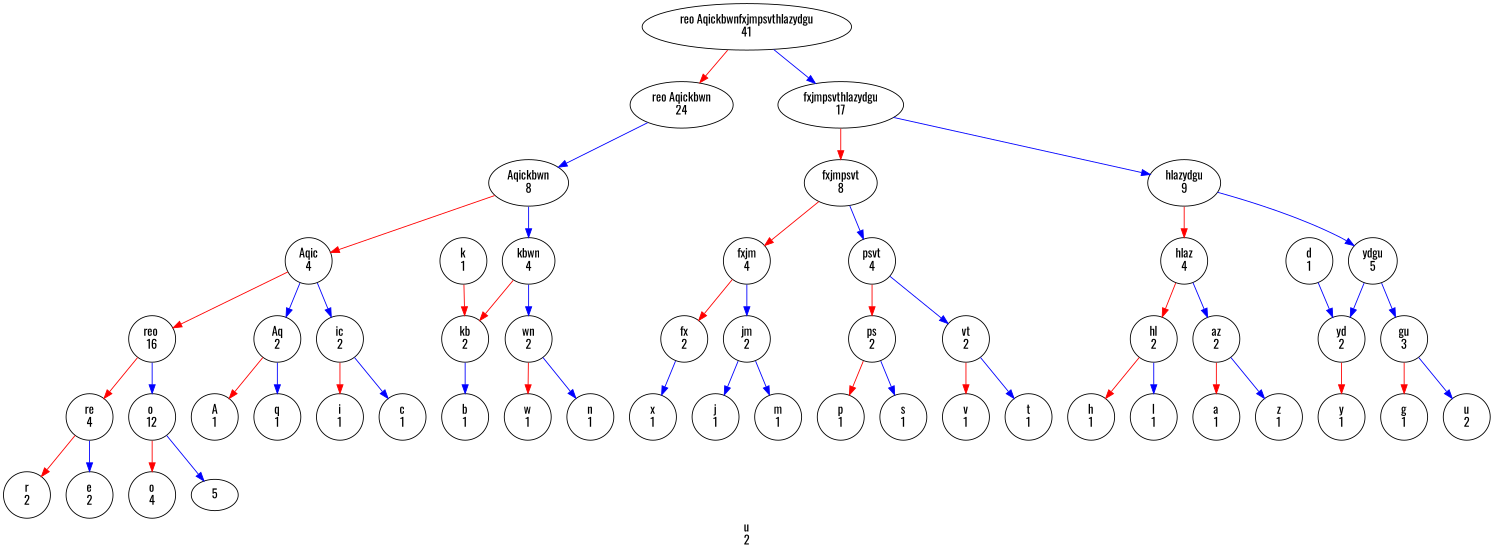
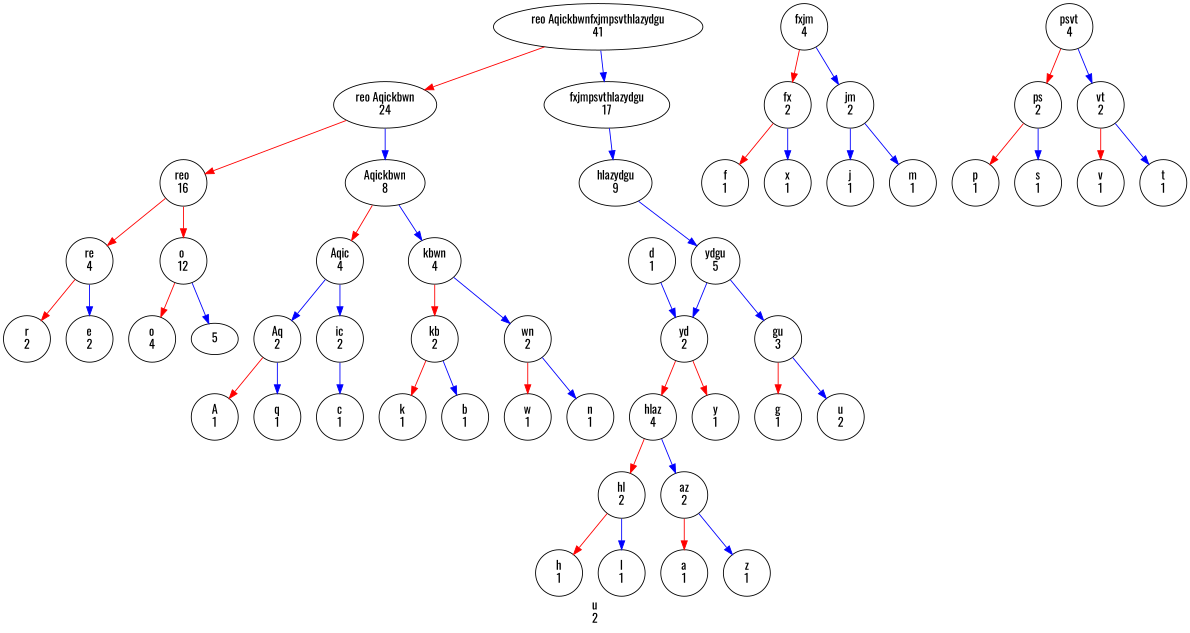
none -> (725, 183)
(841, 183) -> none
(1184, 218) -> (670, 374)
(464, 296) -> (420, 374)
(234, 298) -> (280, 146)
(152, 374) -> (183, 218)
(340, 417) -> none
